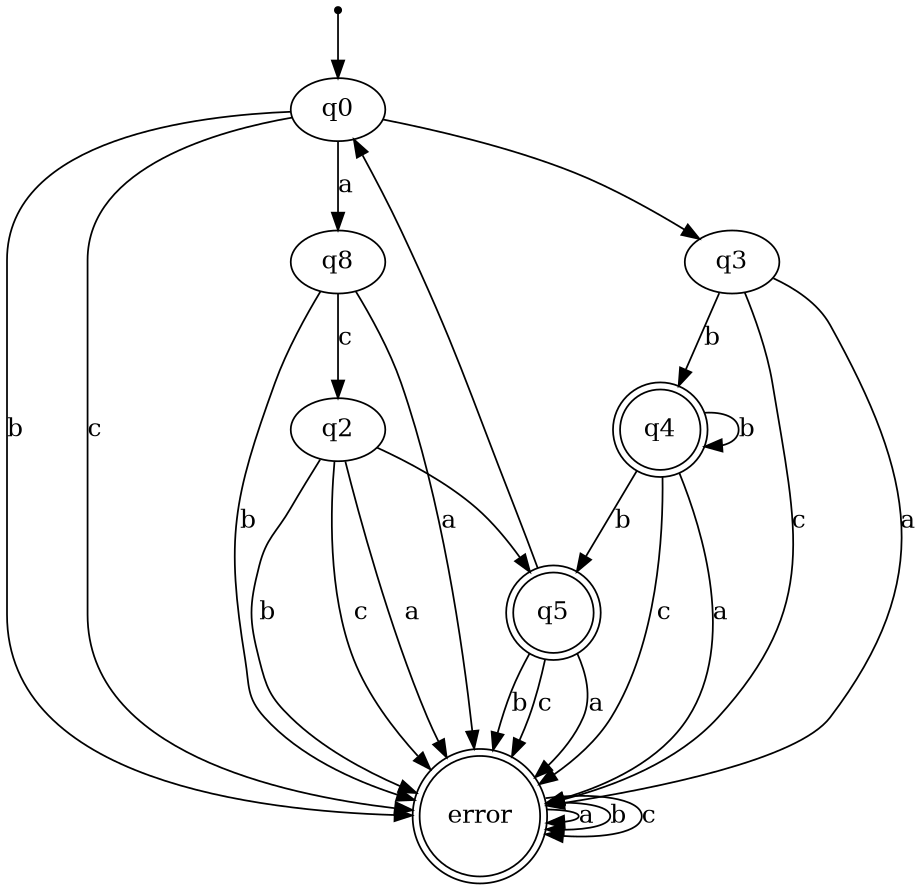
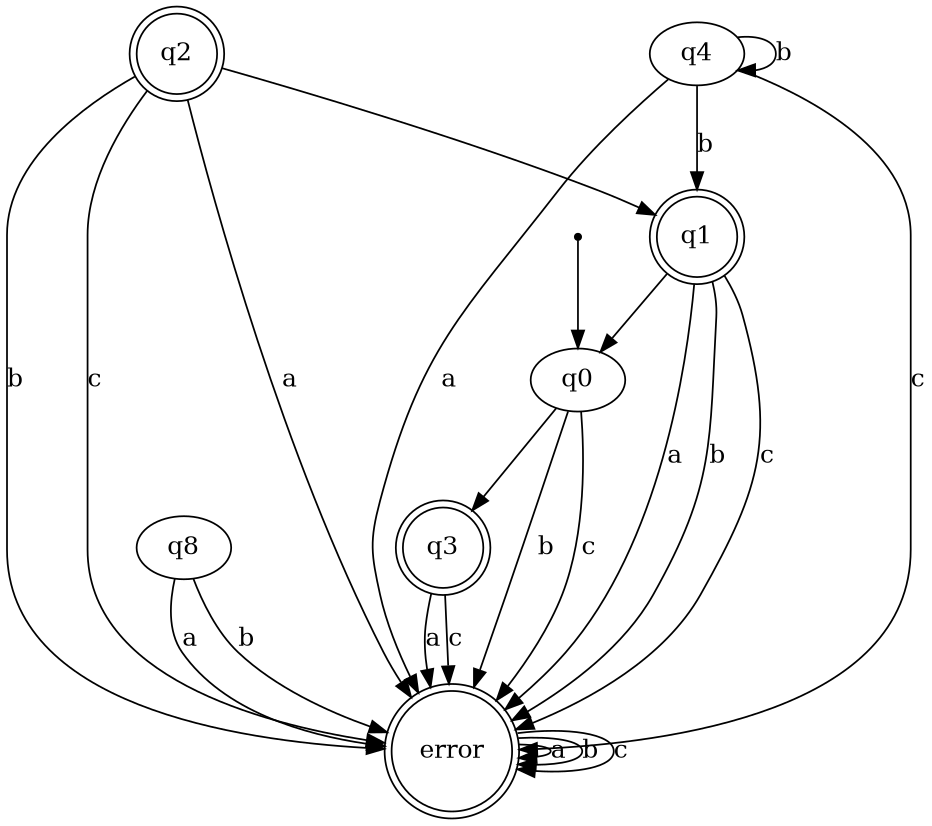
(338, 177) -> none
(732, 262) -> (443, 548)
(703, 331) -> none
(338, 337) -> none
(338, 430) -> (177, 54)
(660, 430) -> (697, 54)
(553, 613) -> (697, 237)
